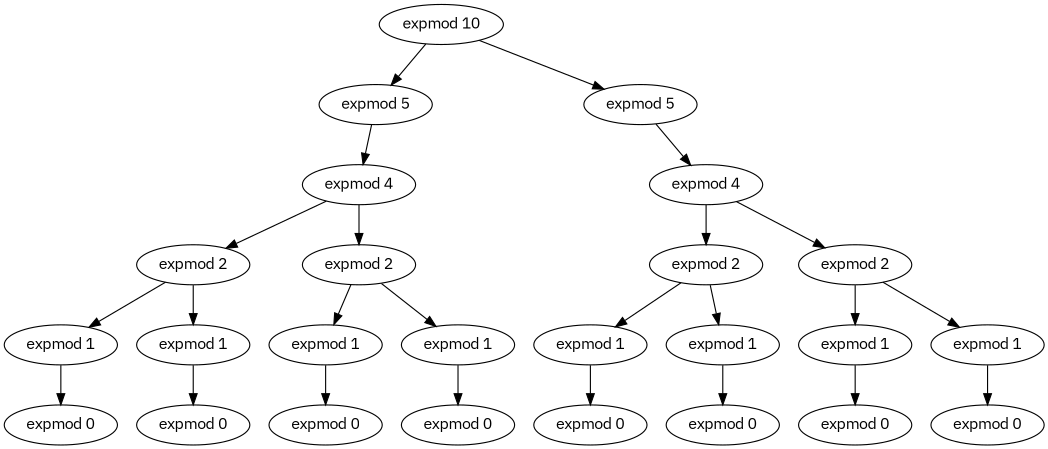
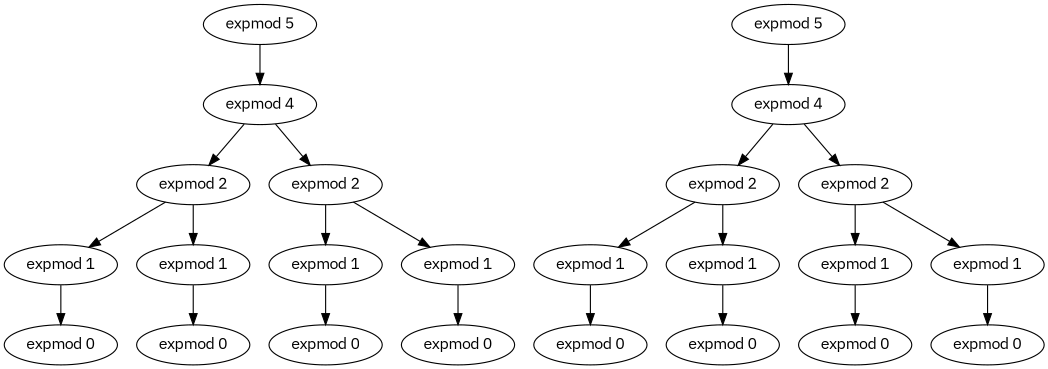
(441, 24) -> none
